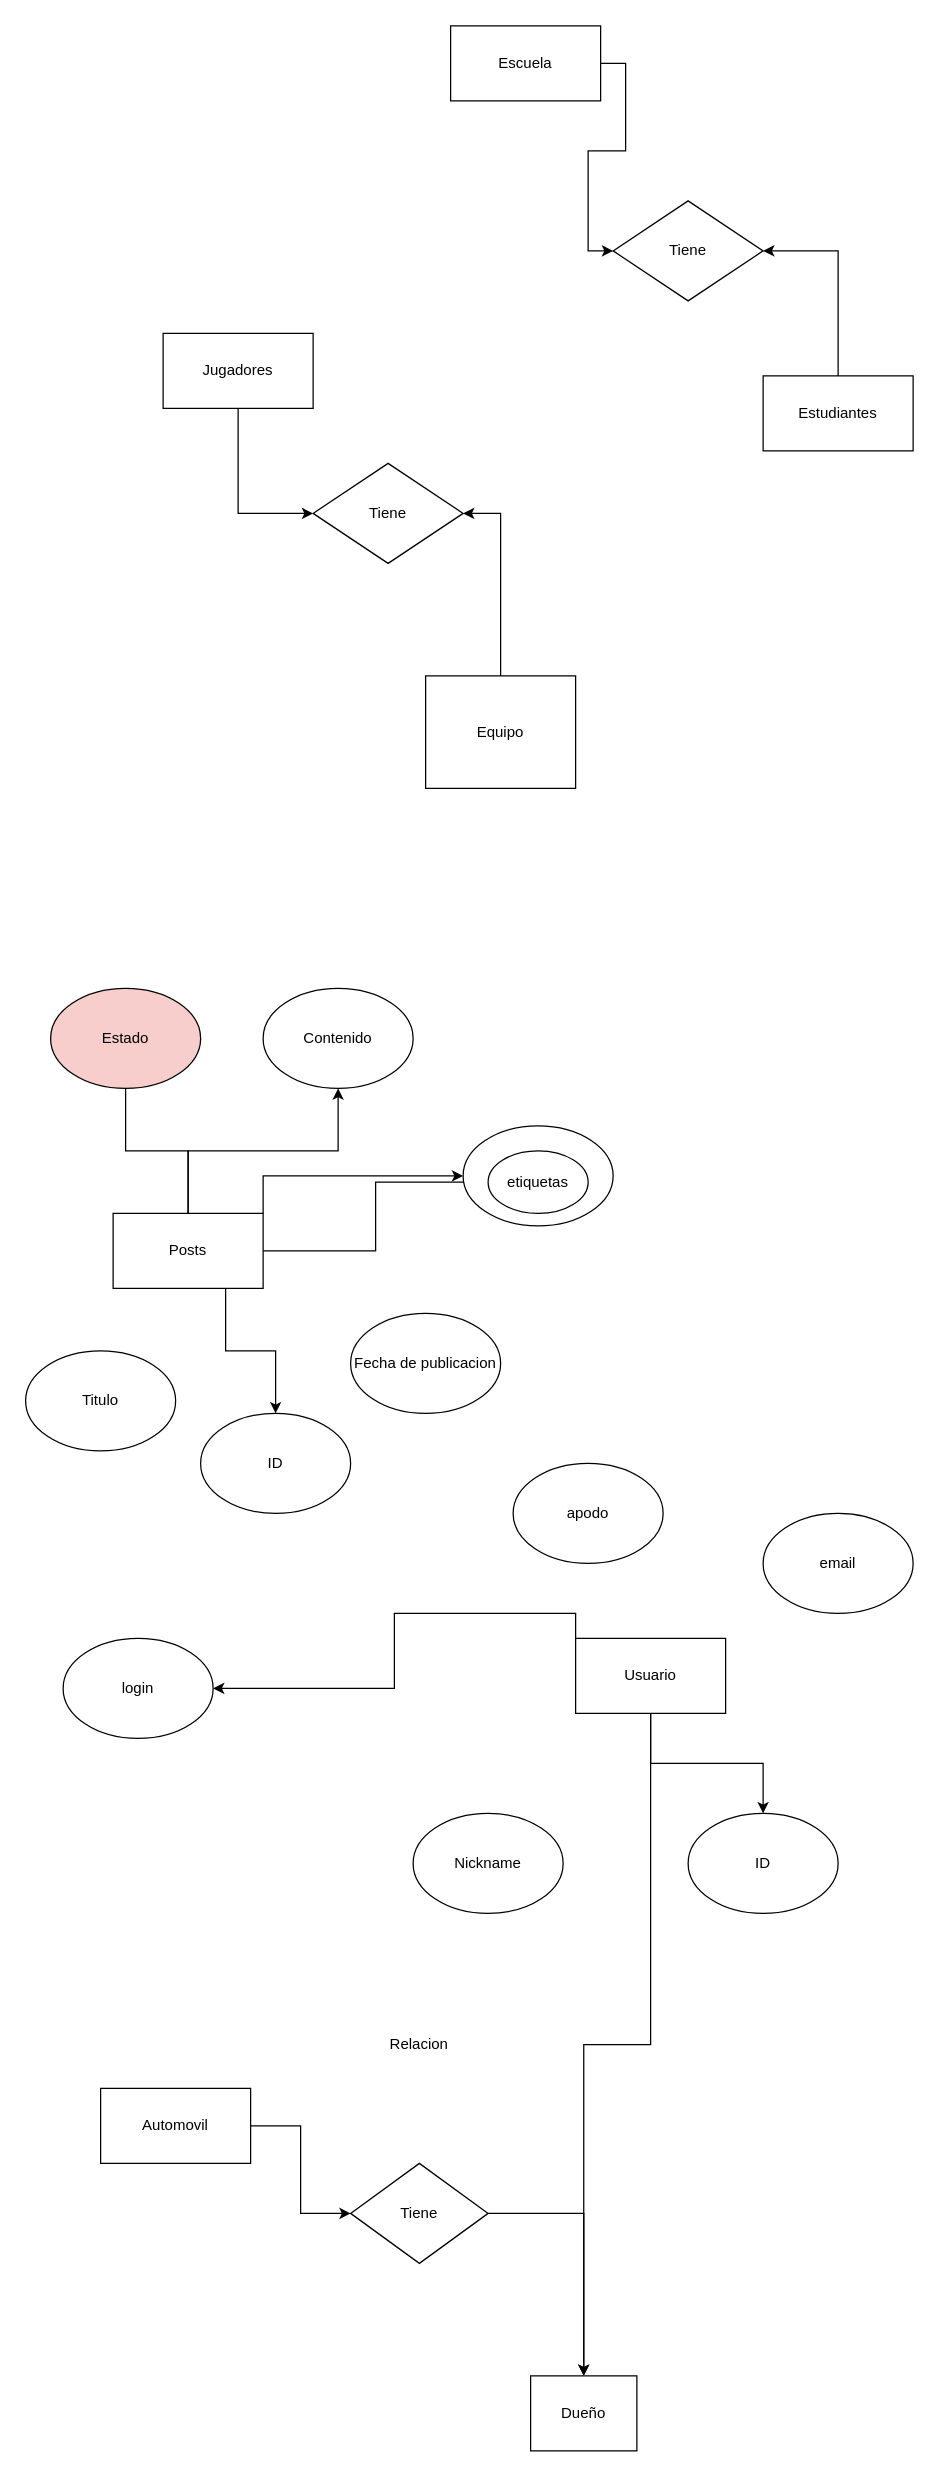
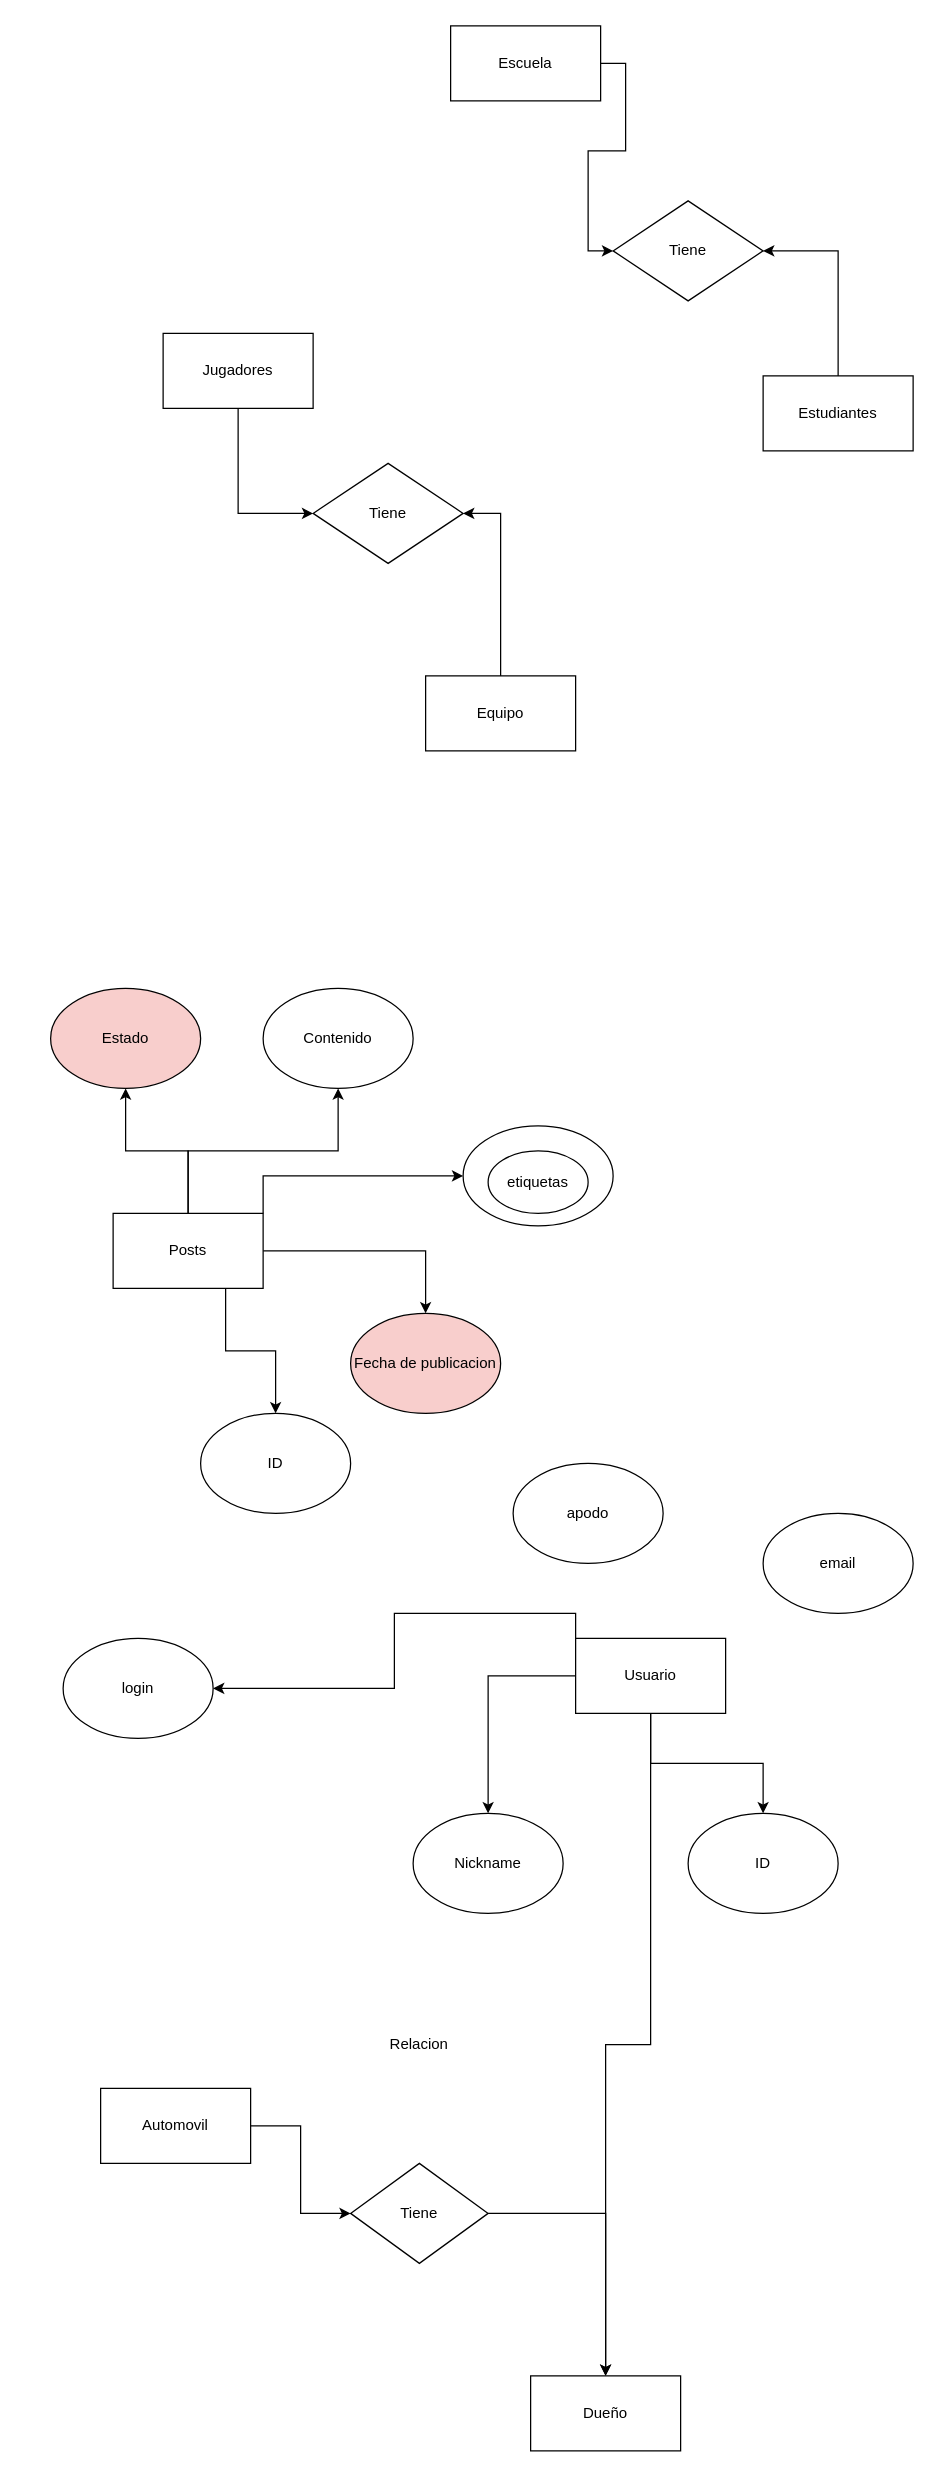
(501, 732) -> (501, 713)
(126, 1095) -> (126, 1098)
(384, 1182) -> (426, 1252)
(426, 1363) -> (426, 1363)
(101, 1401) -> none
none -> (488, 1697)
(584, 2413) -> (606, 2413)
